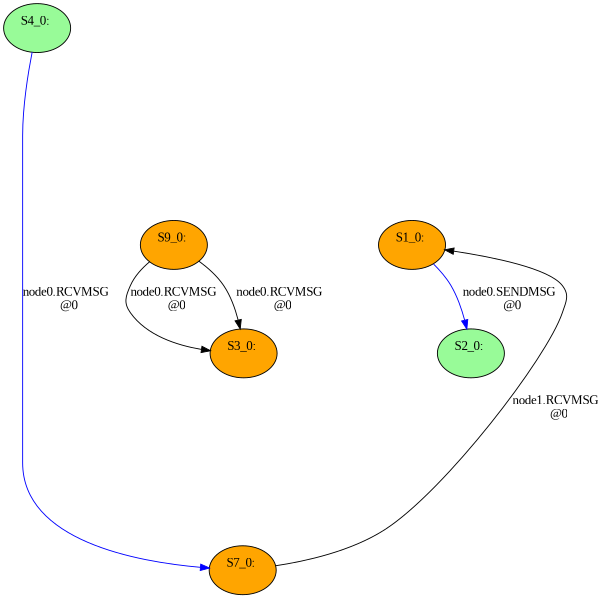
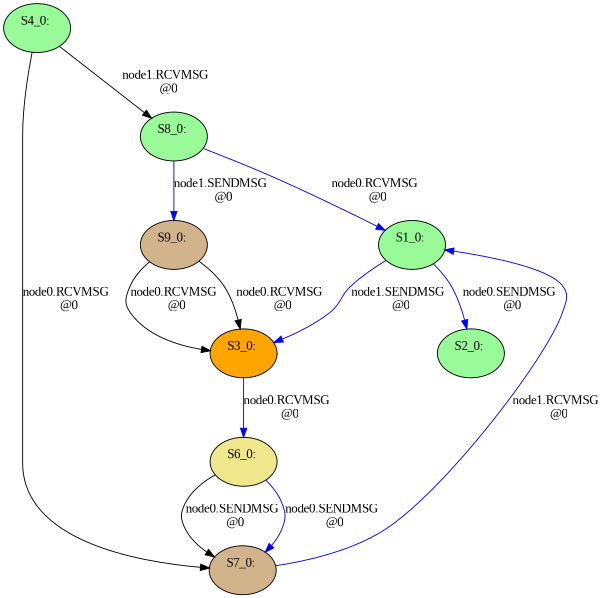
none -> (174, 137)
(174, 245) -> (174, 245)
(412, 245) -> (412, 245)
none -> (338, 304)
(23, 370) -> (23, 370)
(494, 419) -> (494, 419)
none -> (244, 462)
(243, 570) -> (243, 570)
